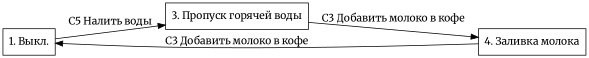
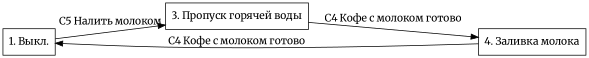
(393, 19) -> (393, 19)
(110, 22) -> (110, 22)
(237, 42) -> (237, 42)
